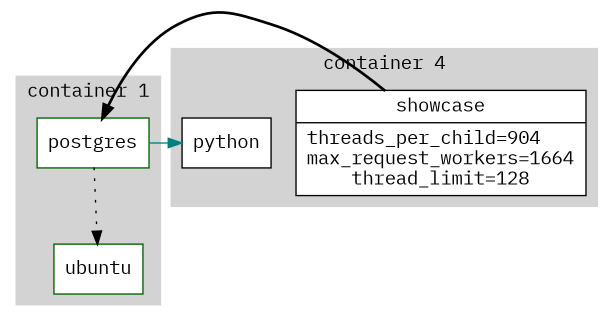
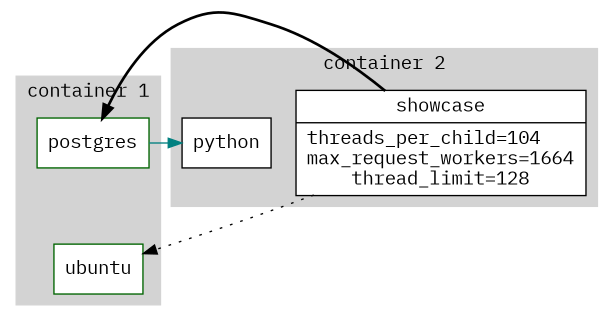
(384, 64) -> (384, 64)
(424, 138) -> (424, 138)
(95, 199) -> (235, 223)
